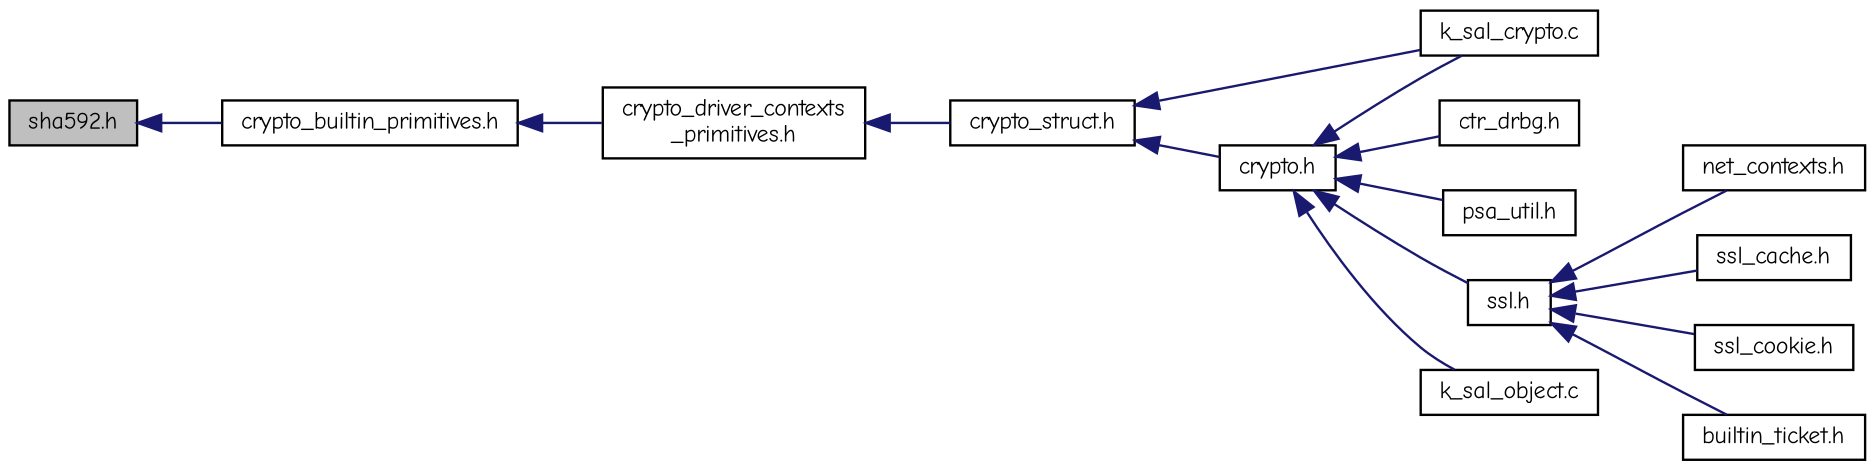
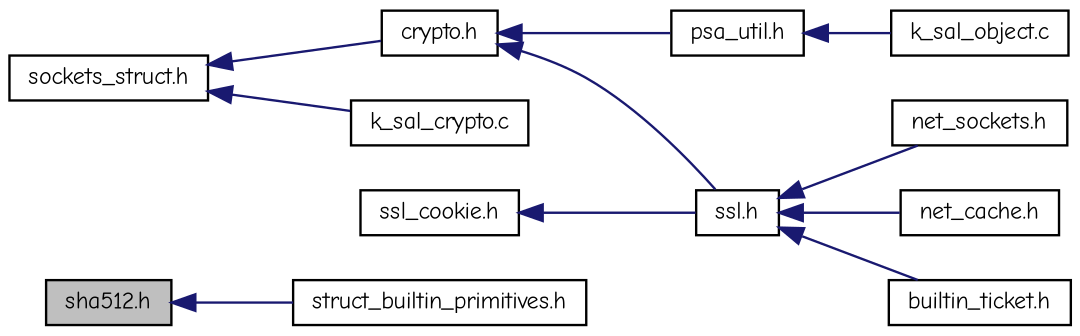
(1397, 92) -> none
(73, 123) -> (109, 303)
(370, 123) -> (440, 303)
(734, 123) -> none
(1042, 123) -> (109, 78)
(1509, 123) -> none
(1774, 168) -> (980, 123)
(1774, 258) -> (980, 213)
(1372, 299) -> (860, 33)
(1635, 324) -> (619, 213)
